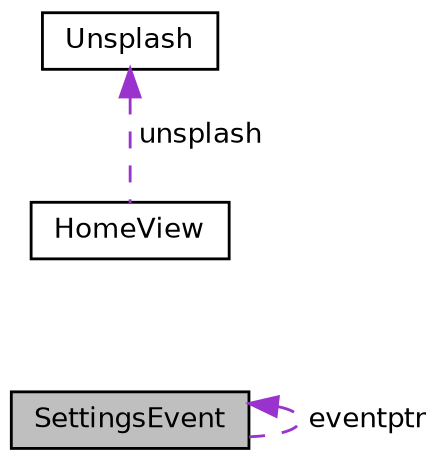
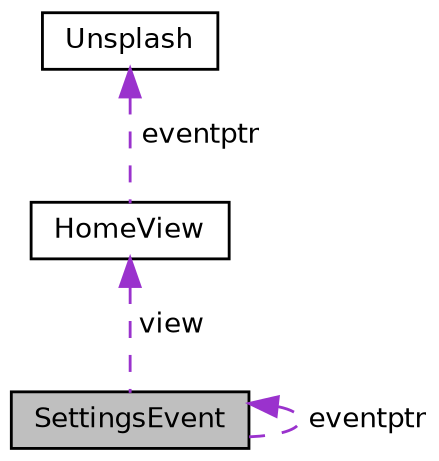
(197, 136) -> (197, 136)
none -> (130, 340)
